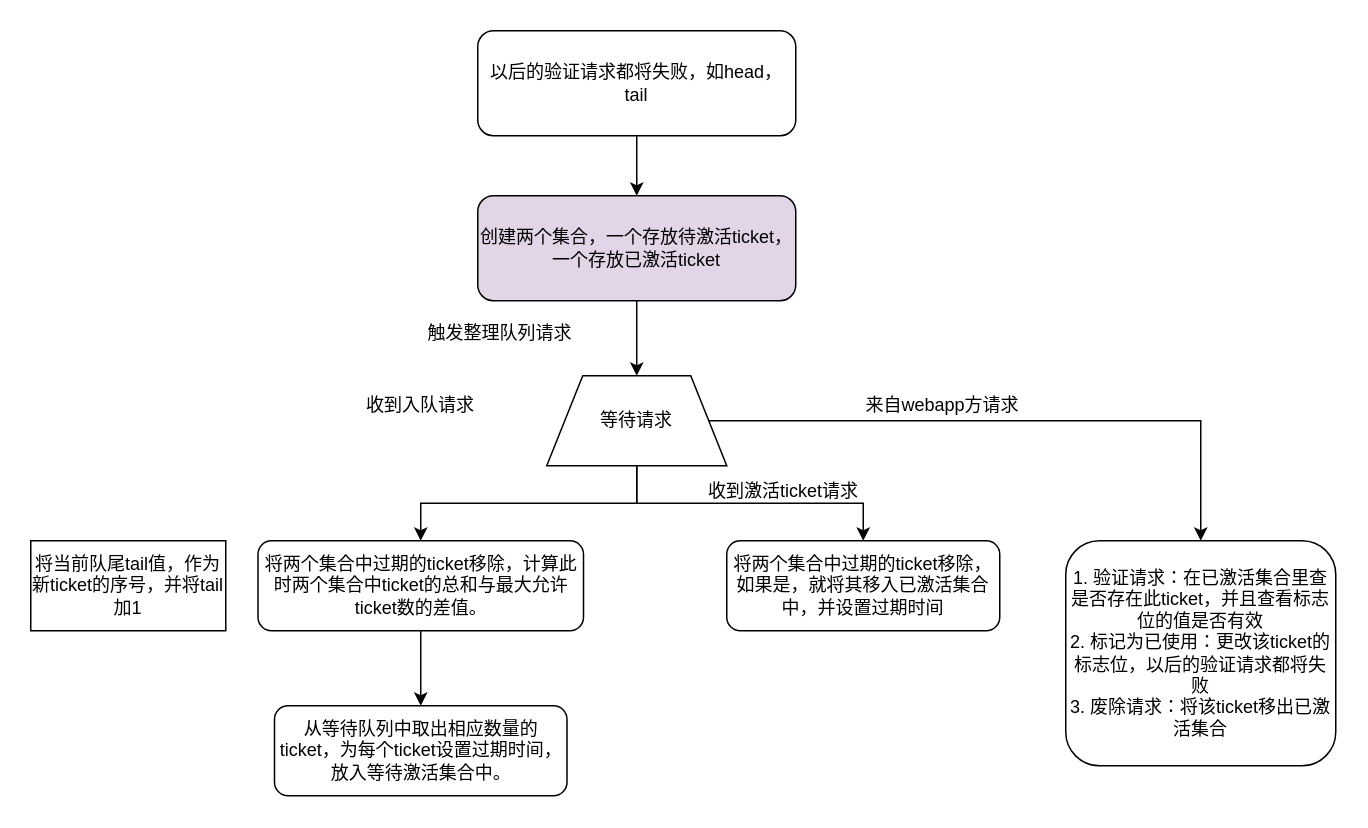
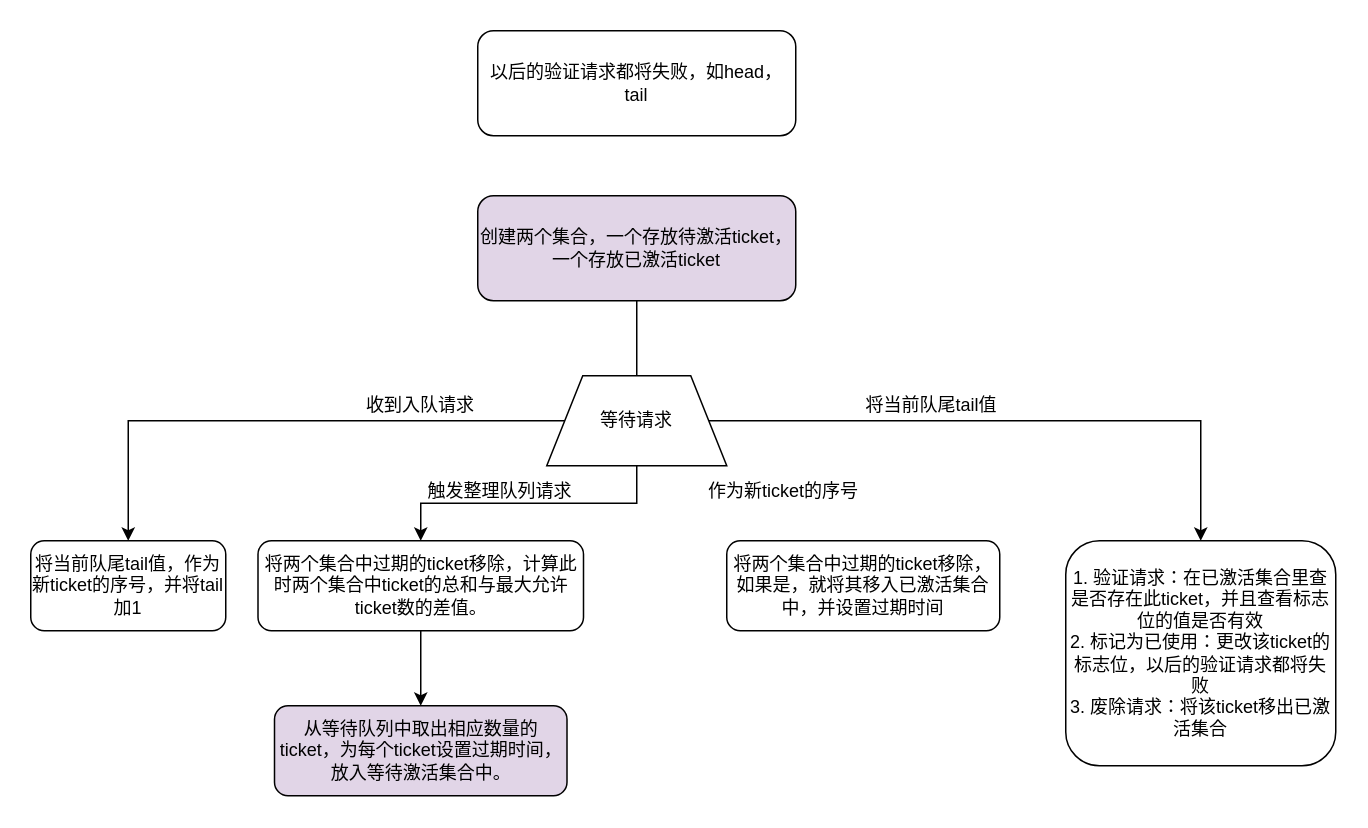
(637, 161) -> none
(500, 333) -> (500, 491)
(637, 364) -> (637, 368)
(941, 406) -> (936, 406)
none -> (291, 421)
(791, 492) -> (791, 492)
(764, 503) -> none
(128, 586) -> (128, 586)
(421, 751) -> (421, 751)
